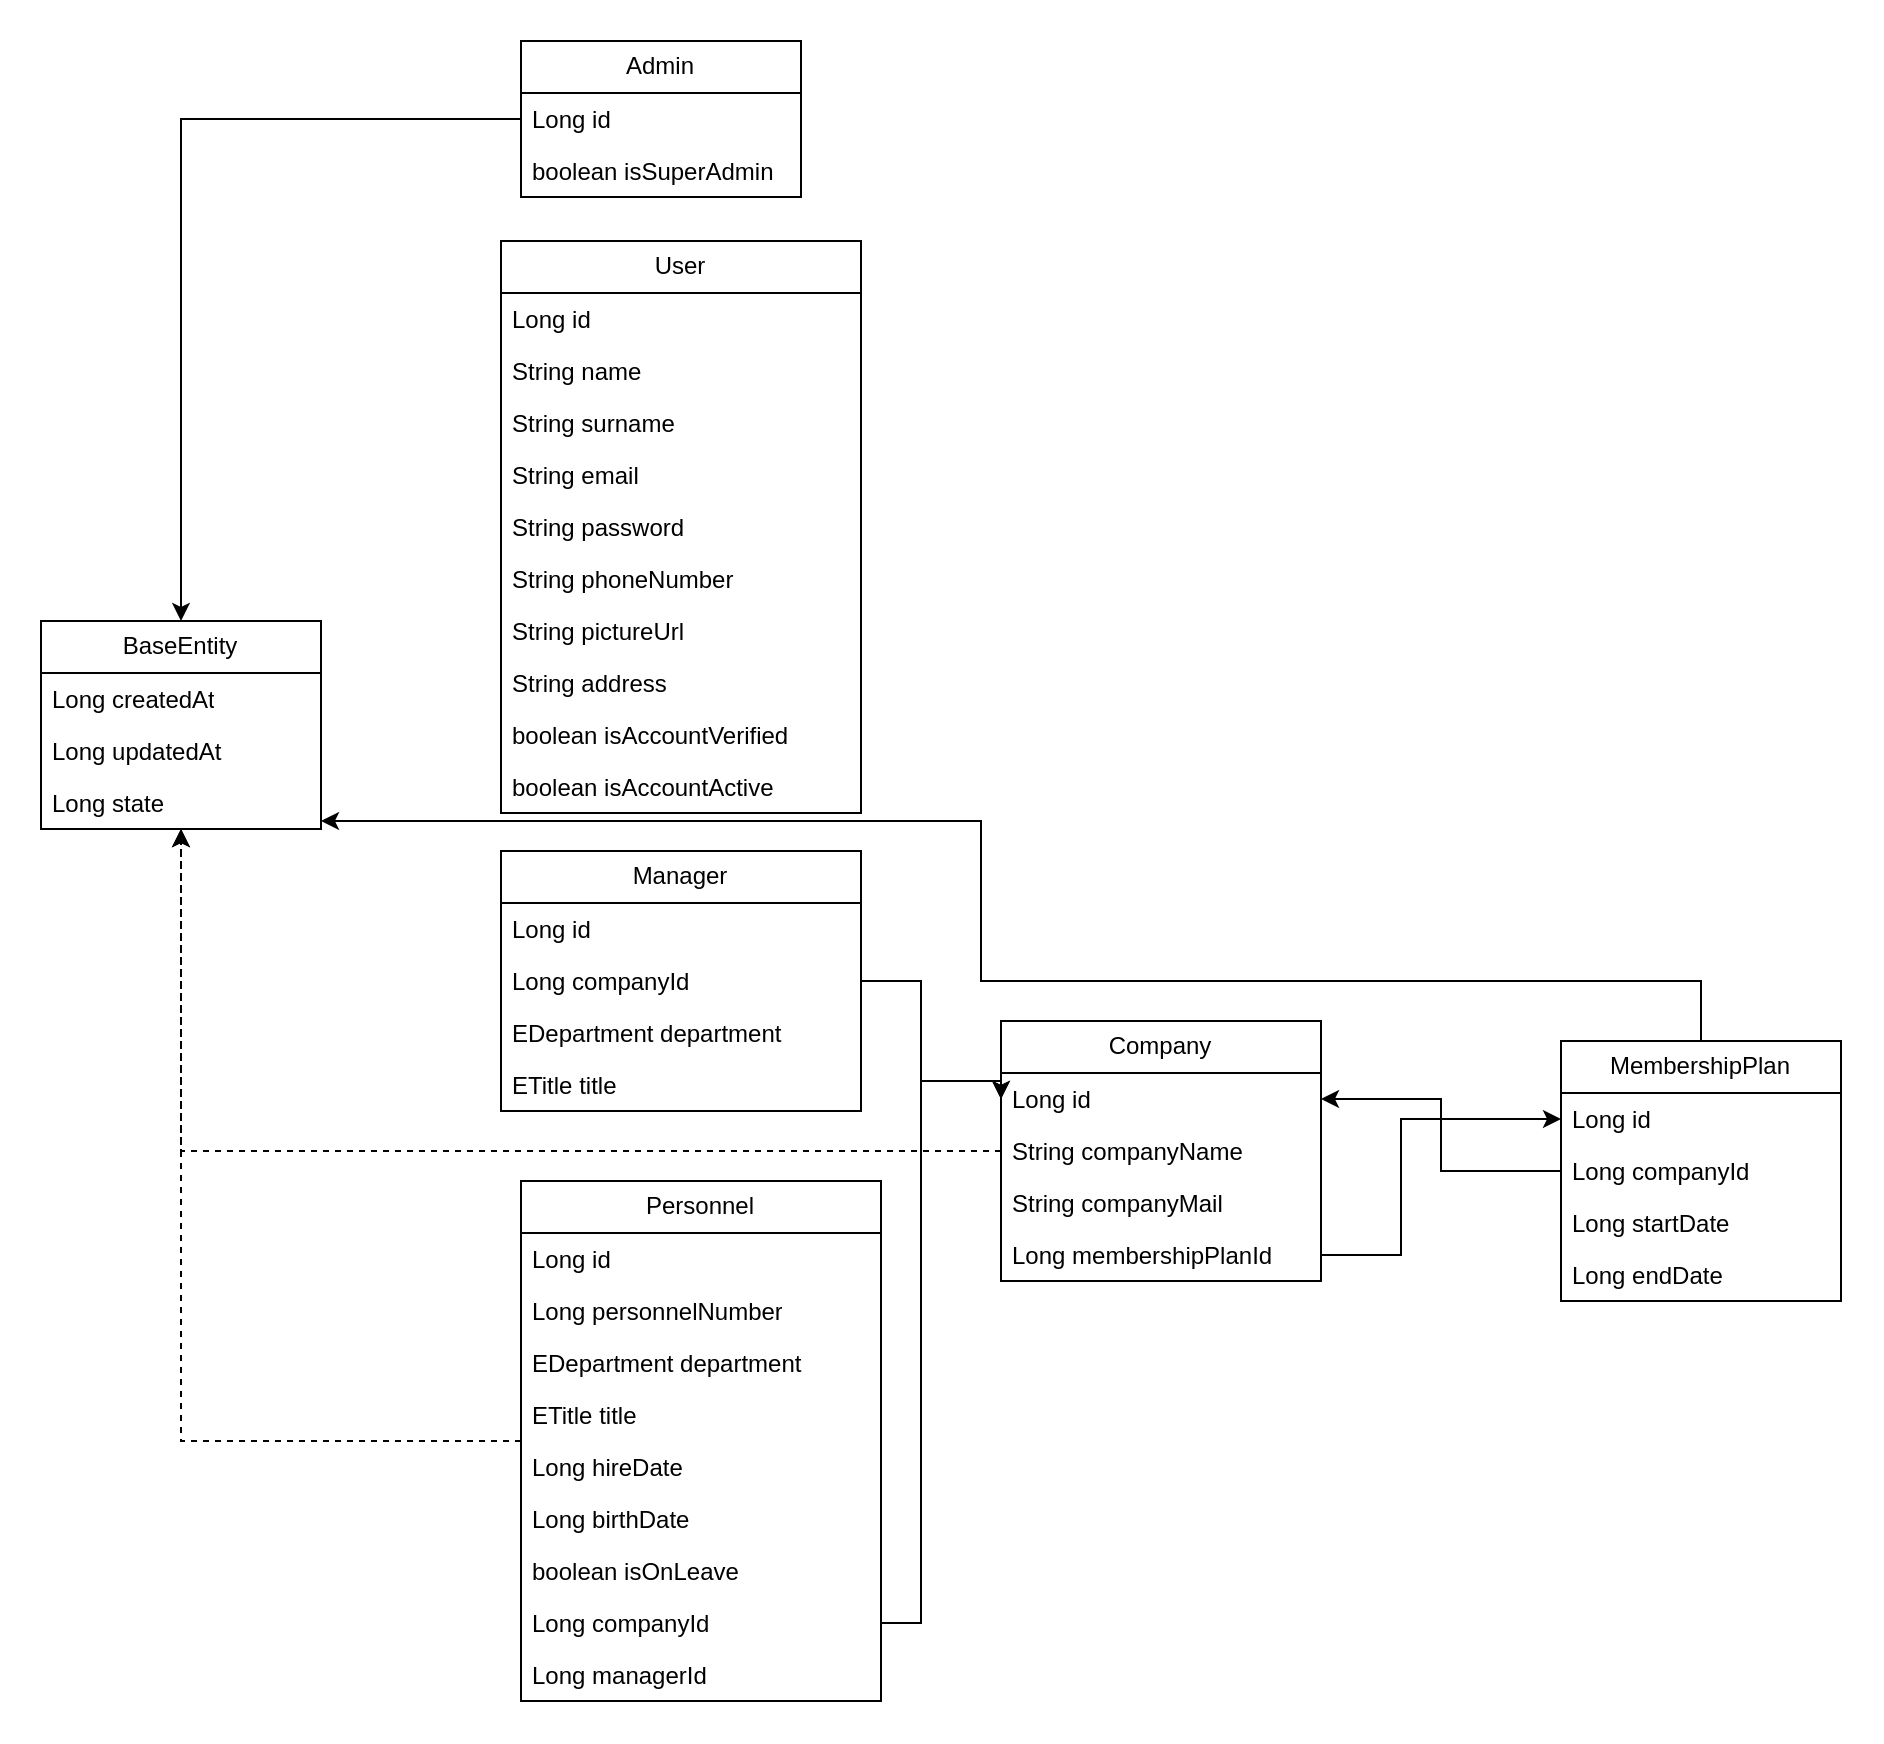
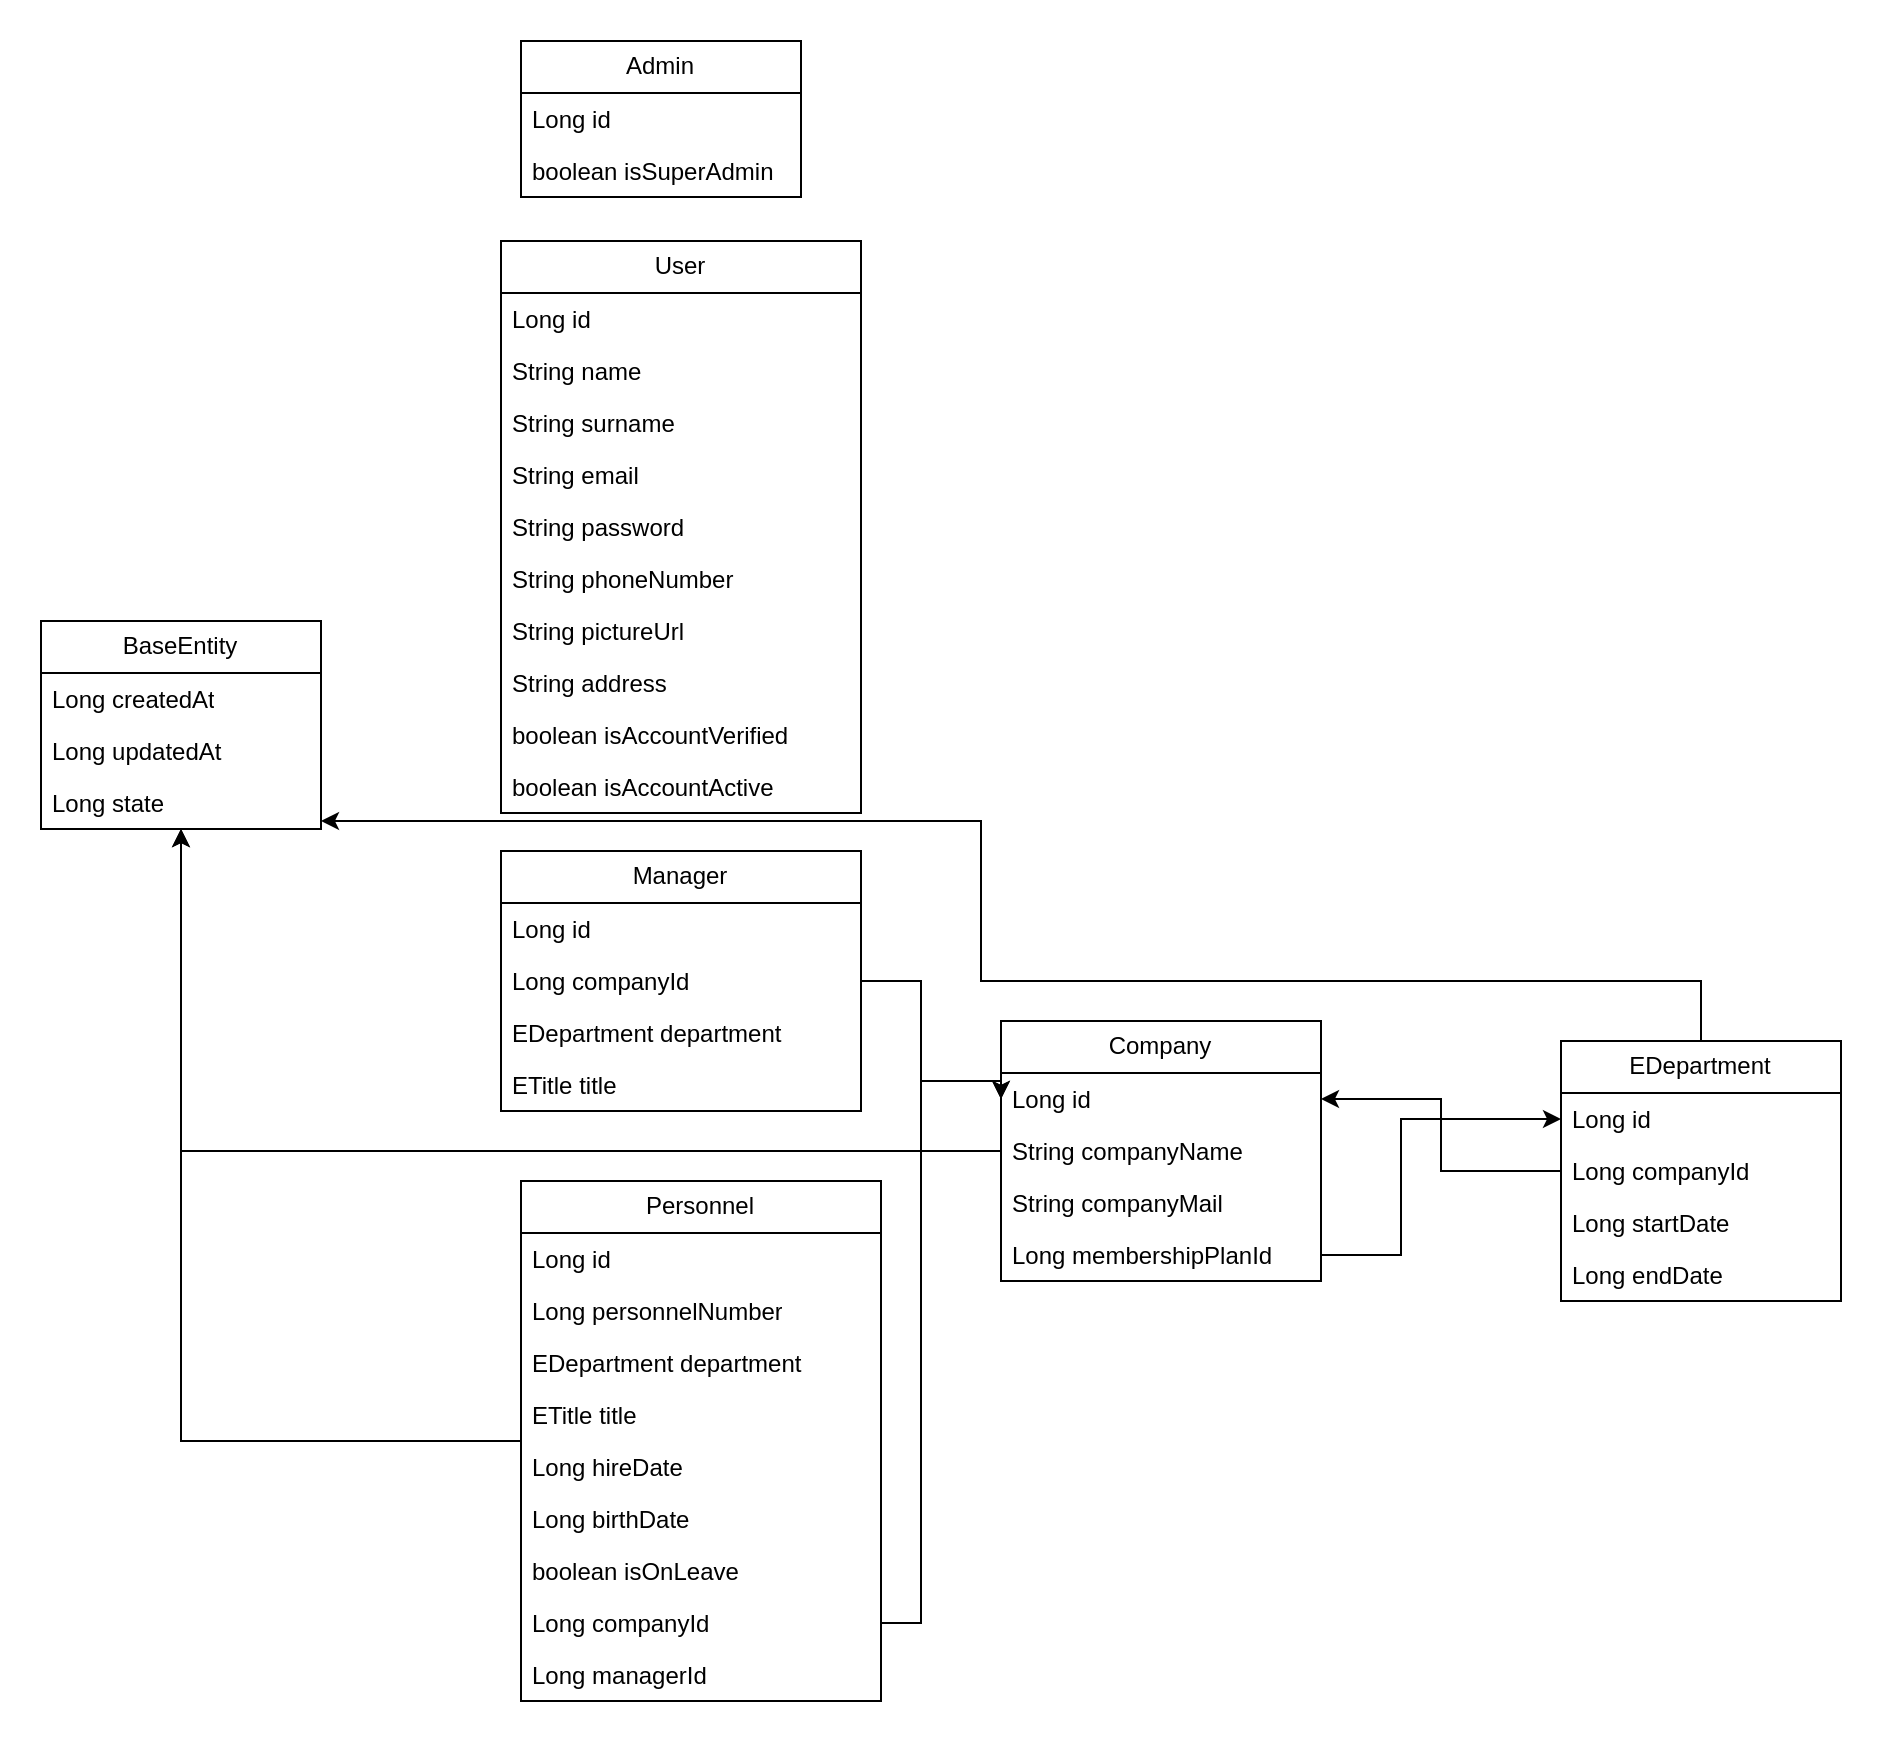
(181, 193) -> none
(1701, 1067) -> (1701, 1067)
(591, 1151) -> (591, 1151)
(207, 1441) -> (207, 1441)
